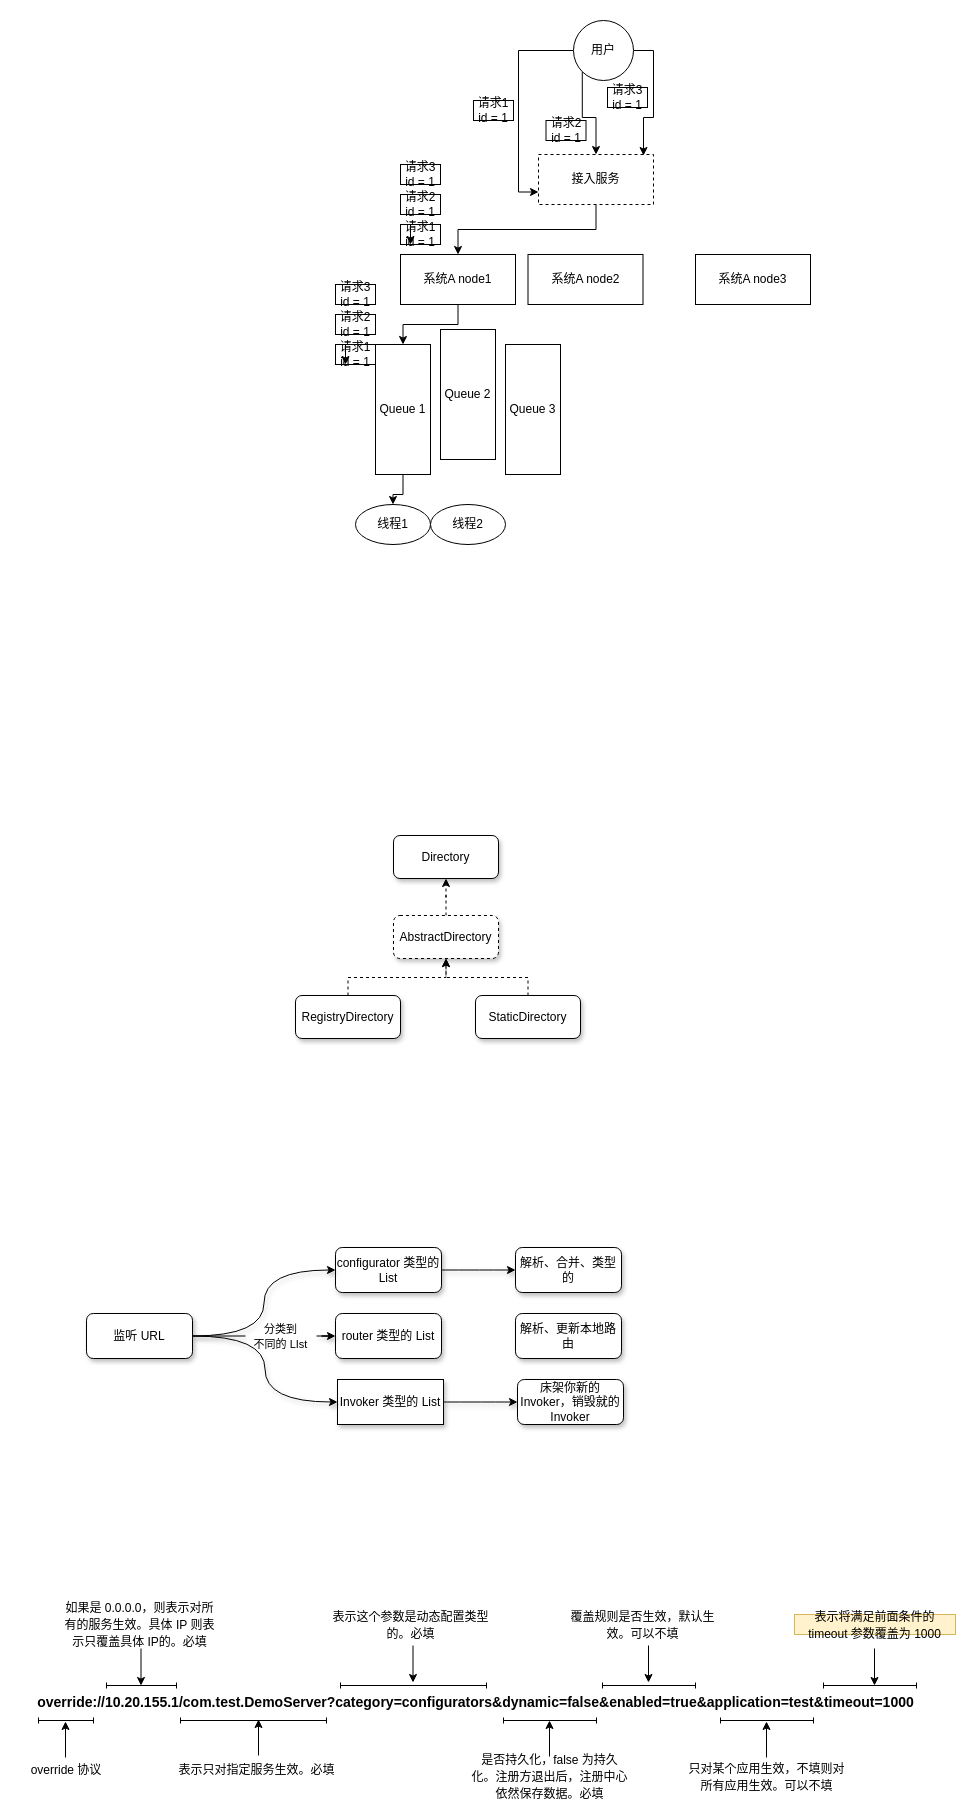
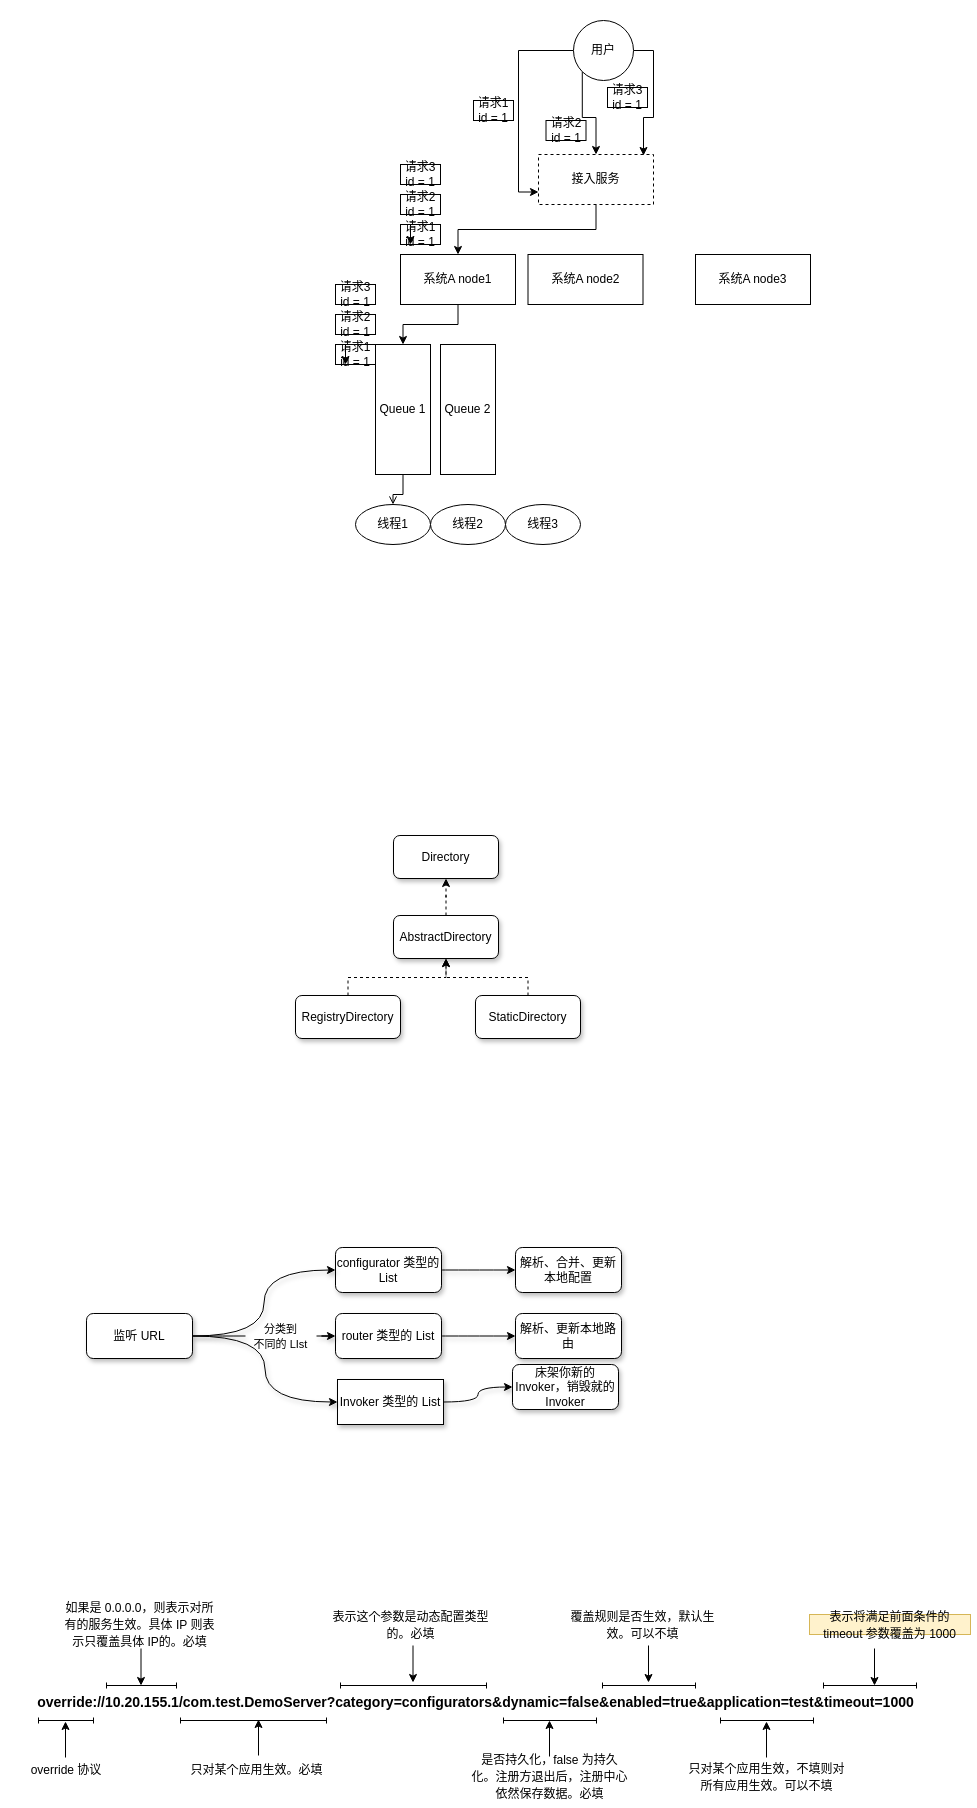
(468, 395) -> (468, 410)
(533, 410) -> none
(394, 495) -> (393, 496)
none -> (543, 525)
(446, 937) -> (446, 937)
(569, 1271) -> (569, 1271)
none -> (478, 1336)
(571, 1402) -> (566, 1387)
(875, 1625) -> (890, 1625)
(257, 1770) -> (257, 1770)
